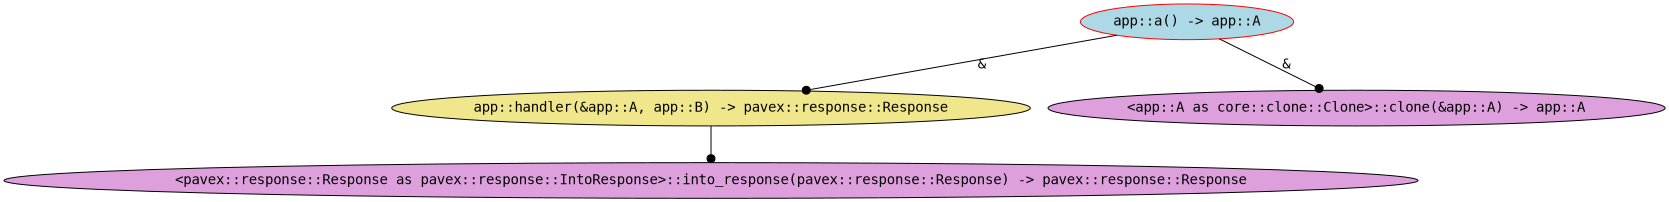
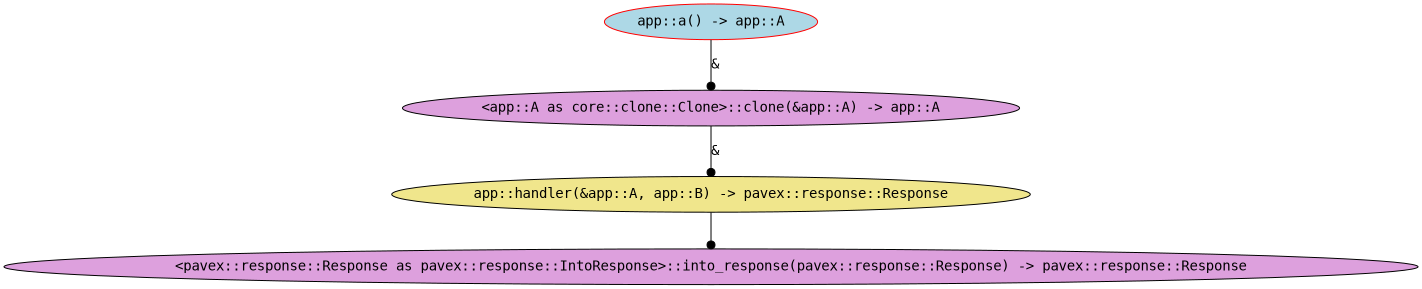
(964, 62) -> (711, 147)
